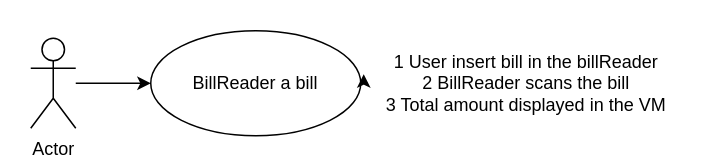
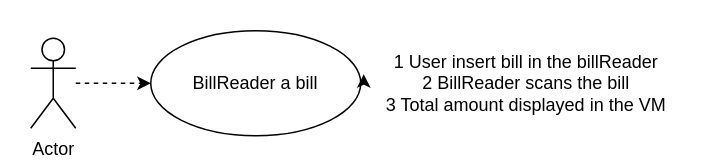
(109, 83) -> (109, 83)
